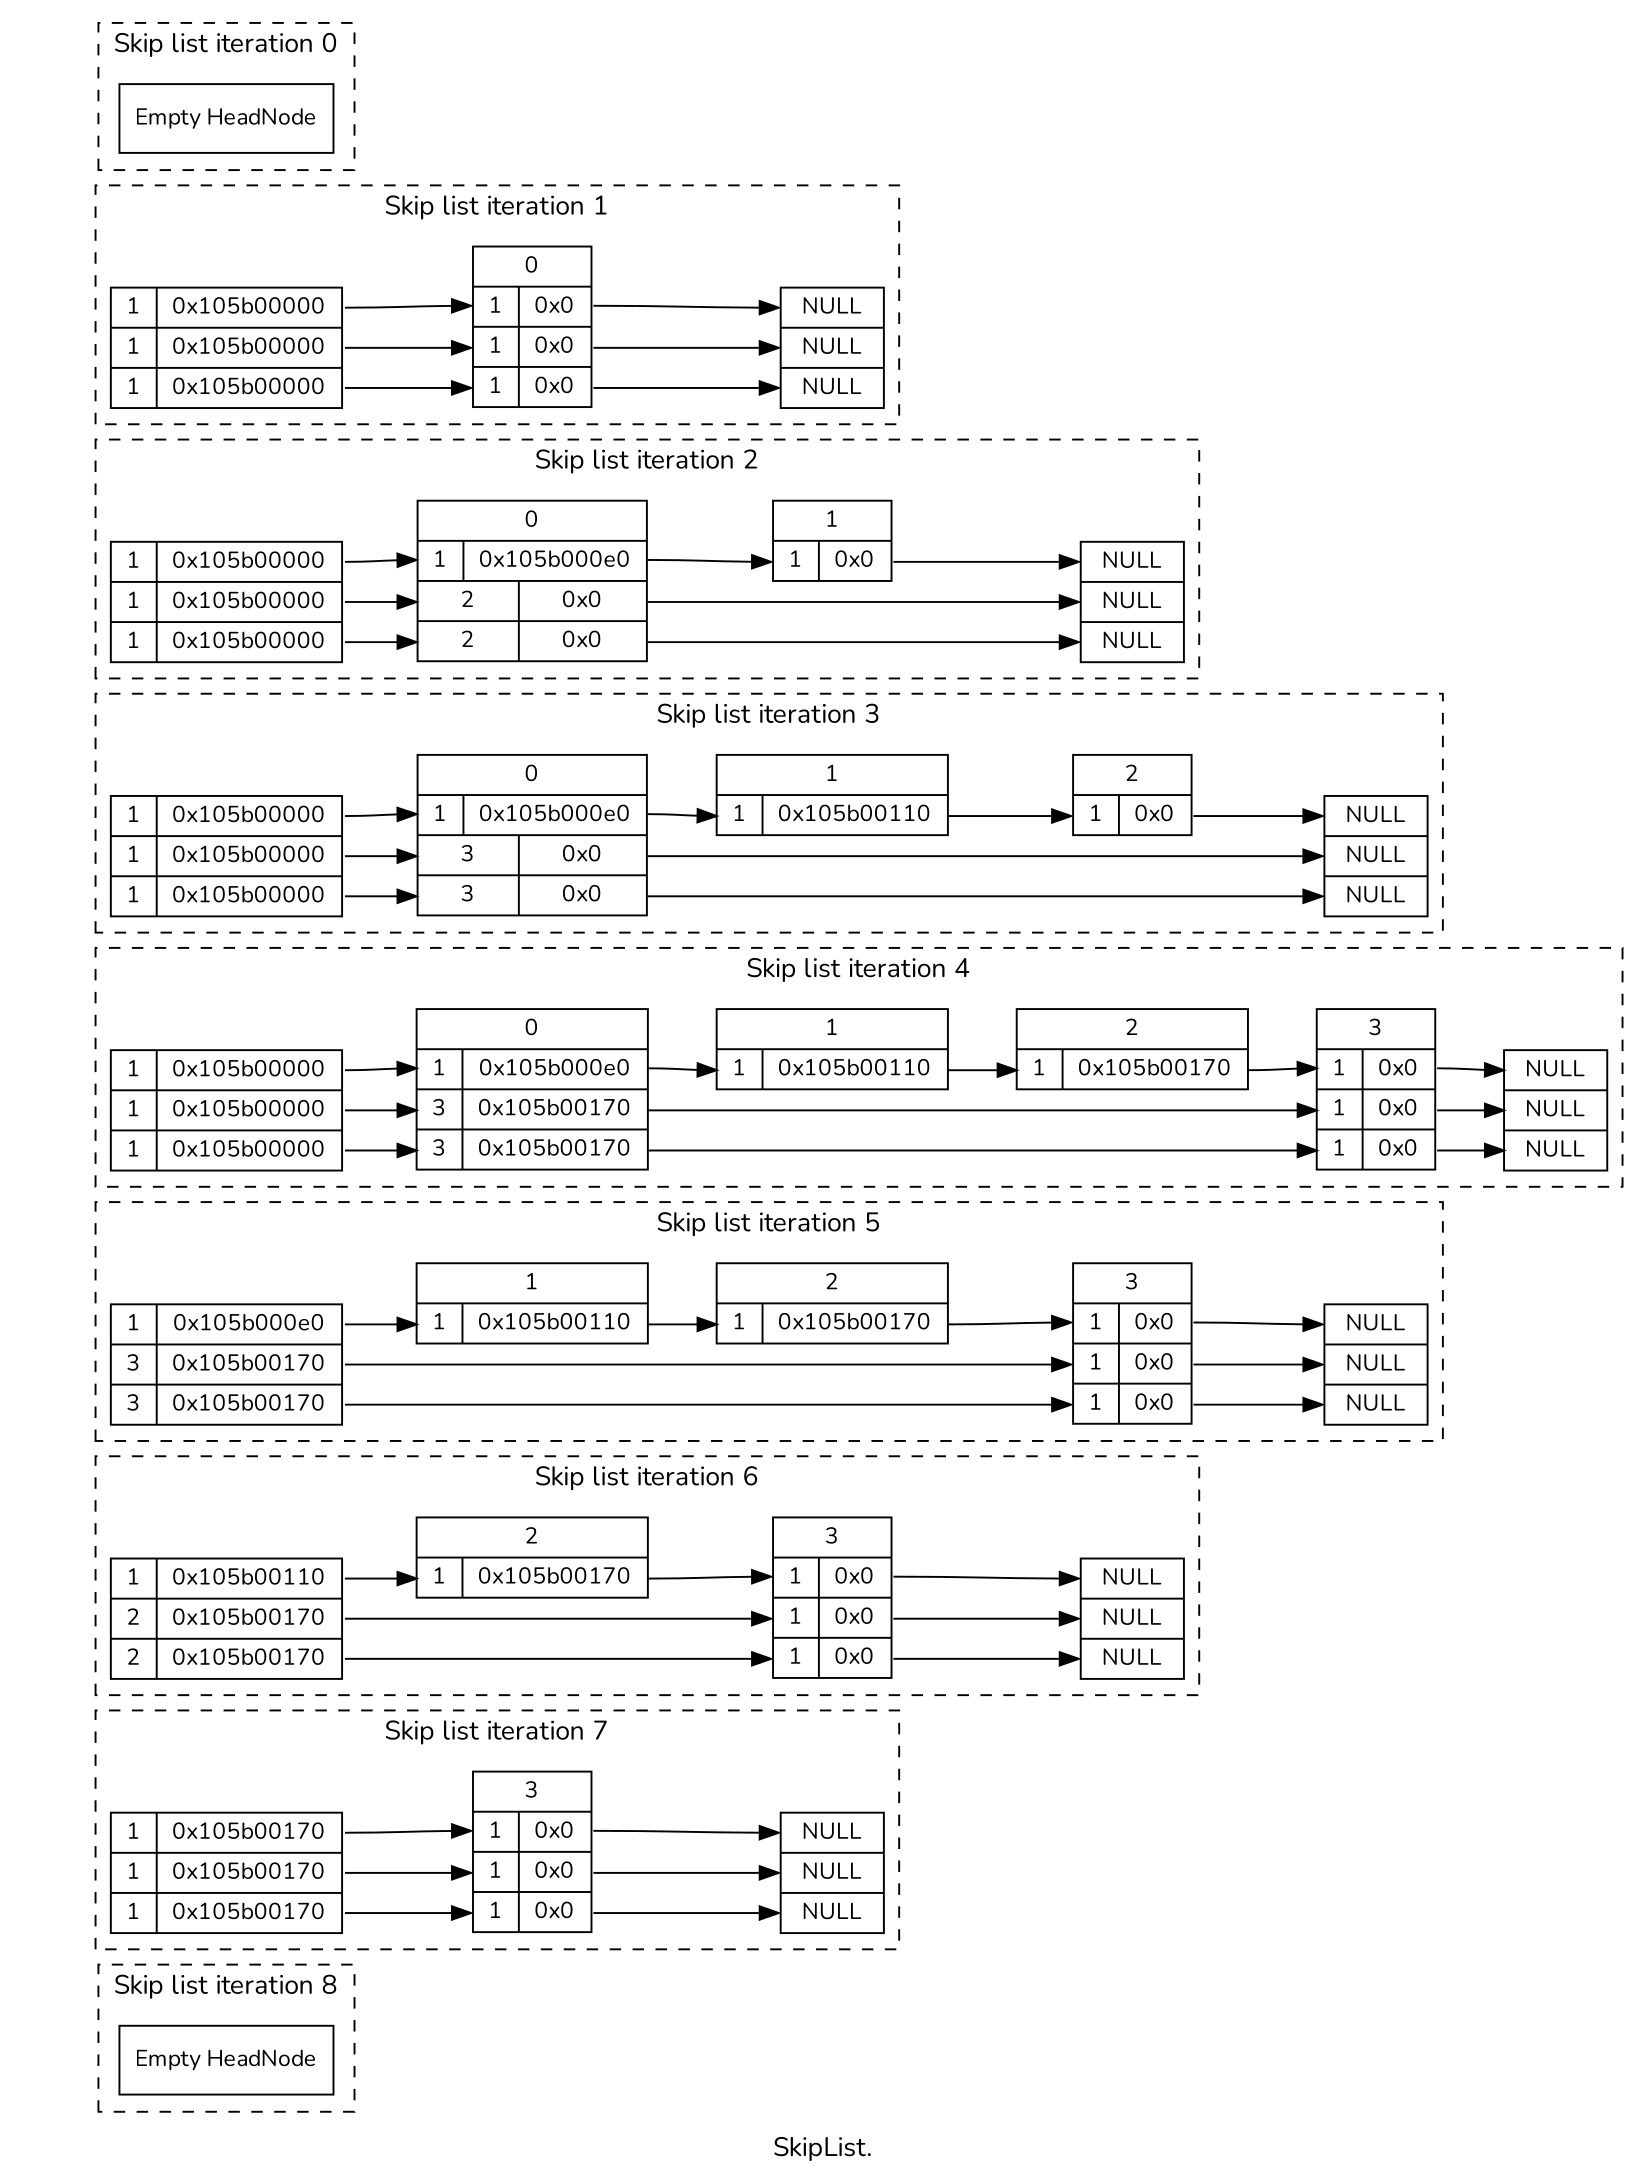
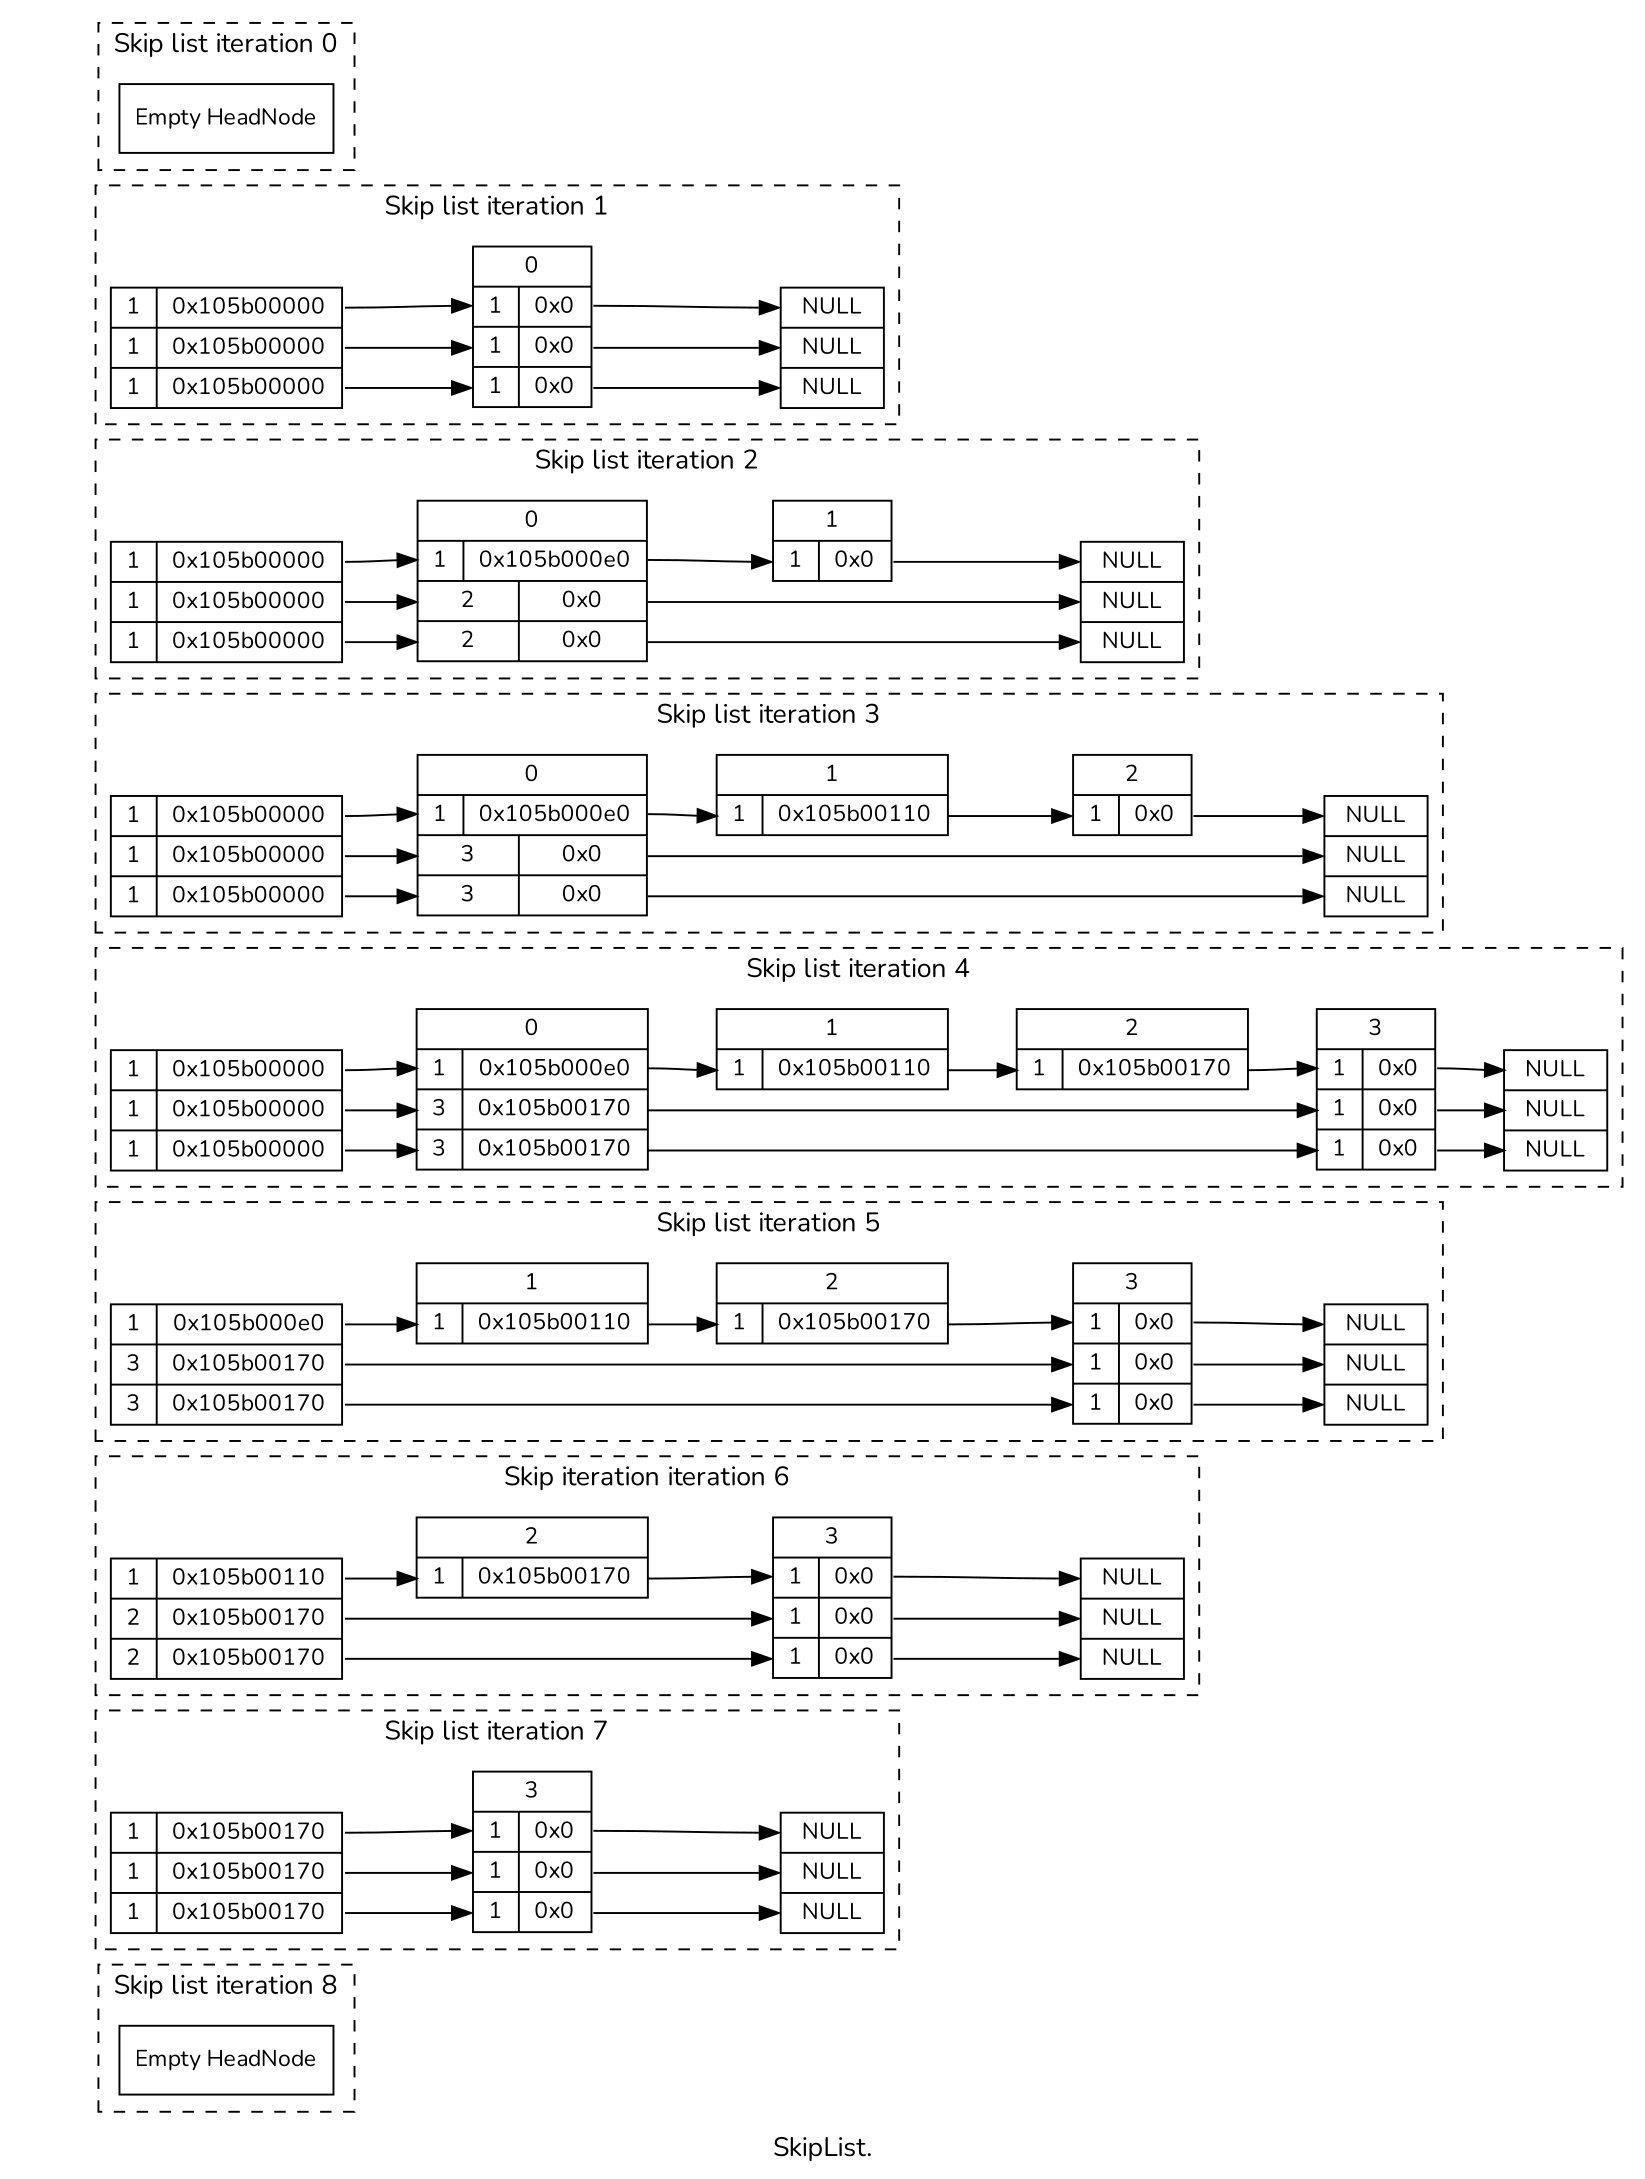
(647, 1478) -> (647, 1478)
